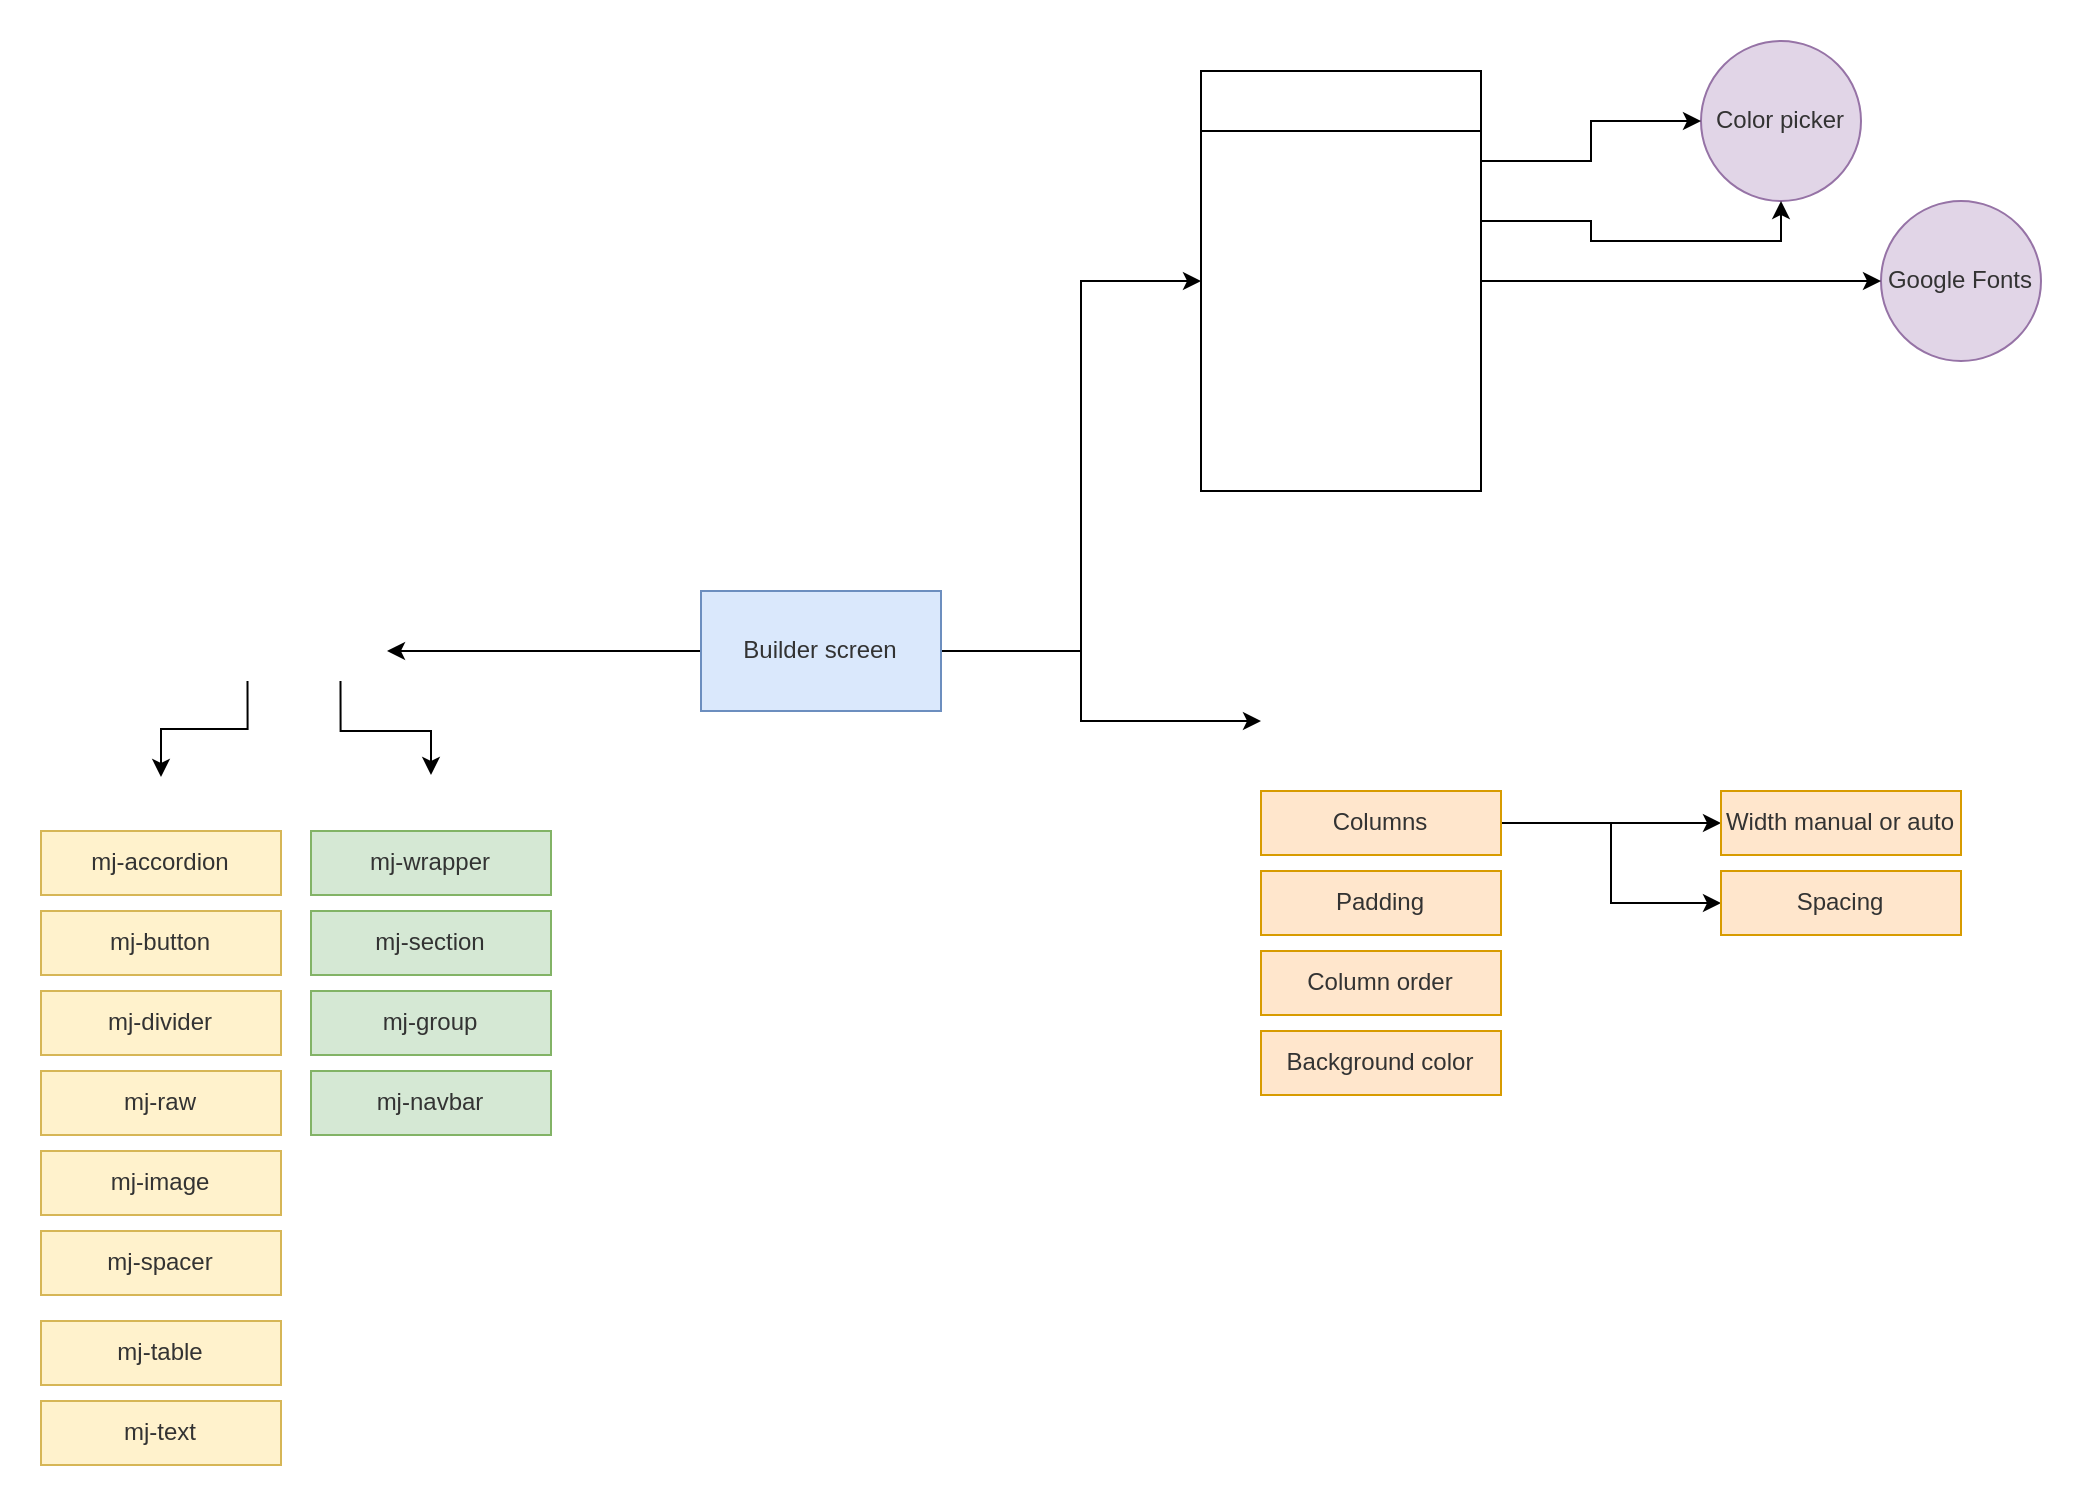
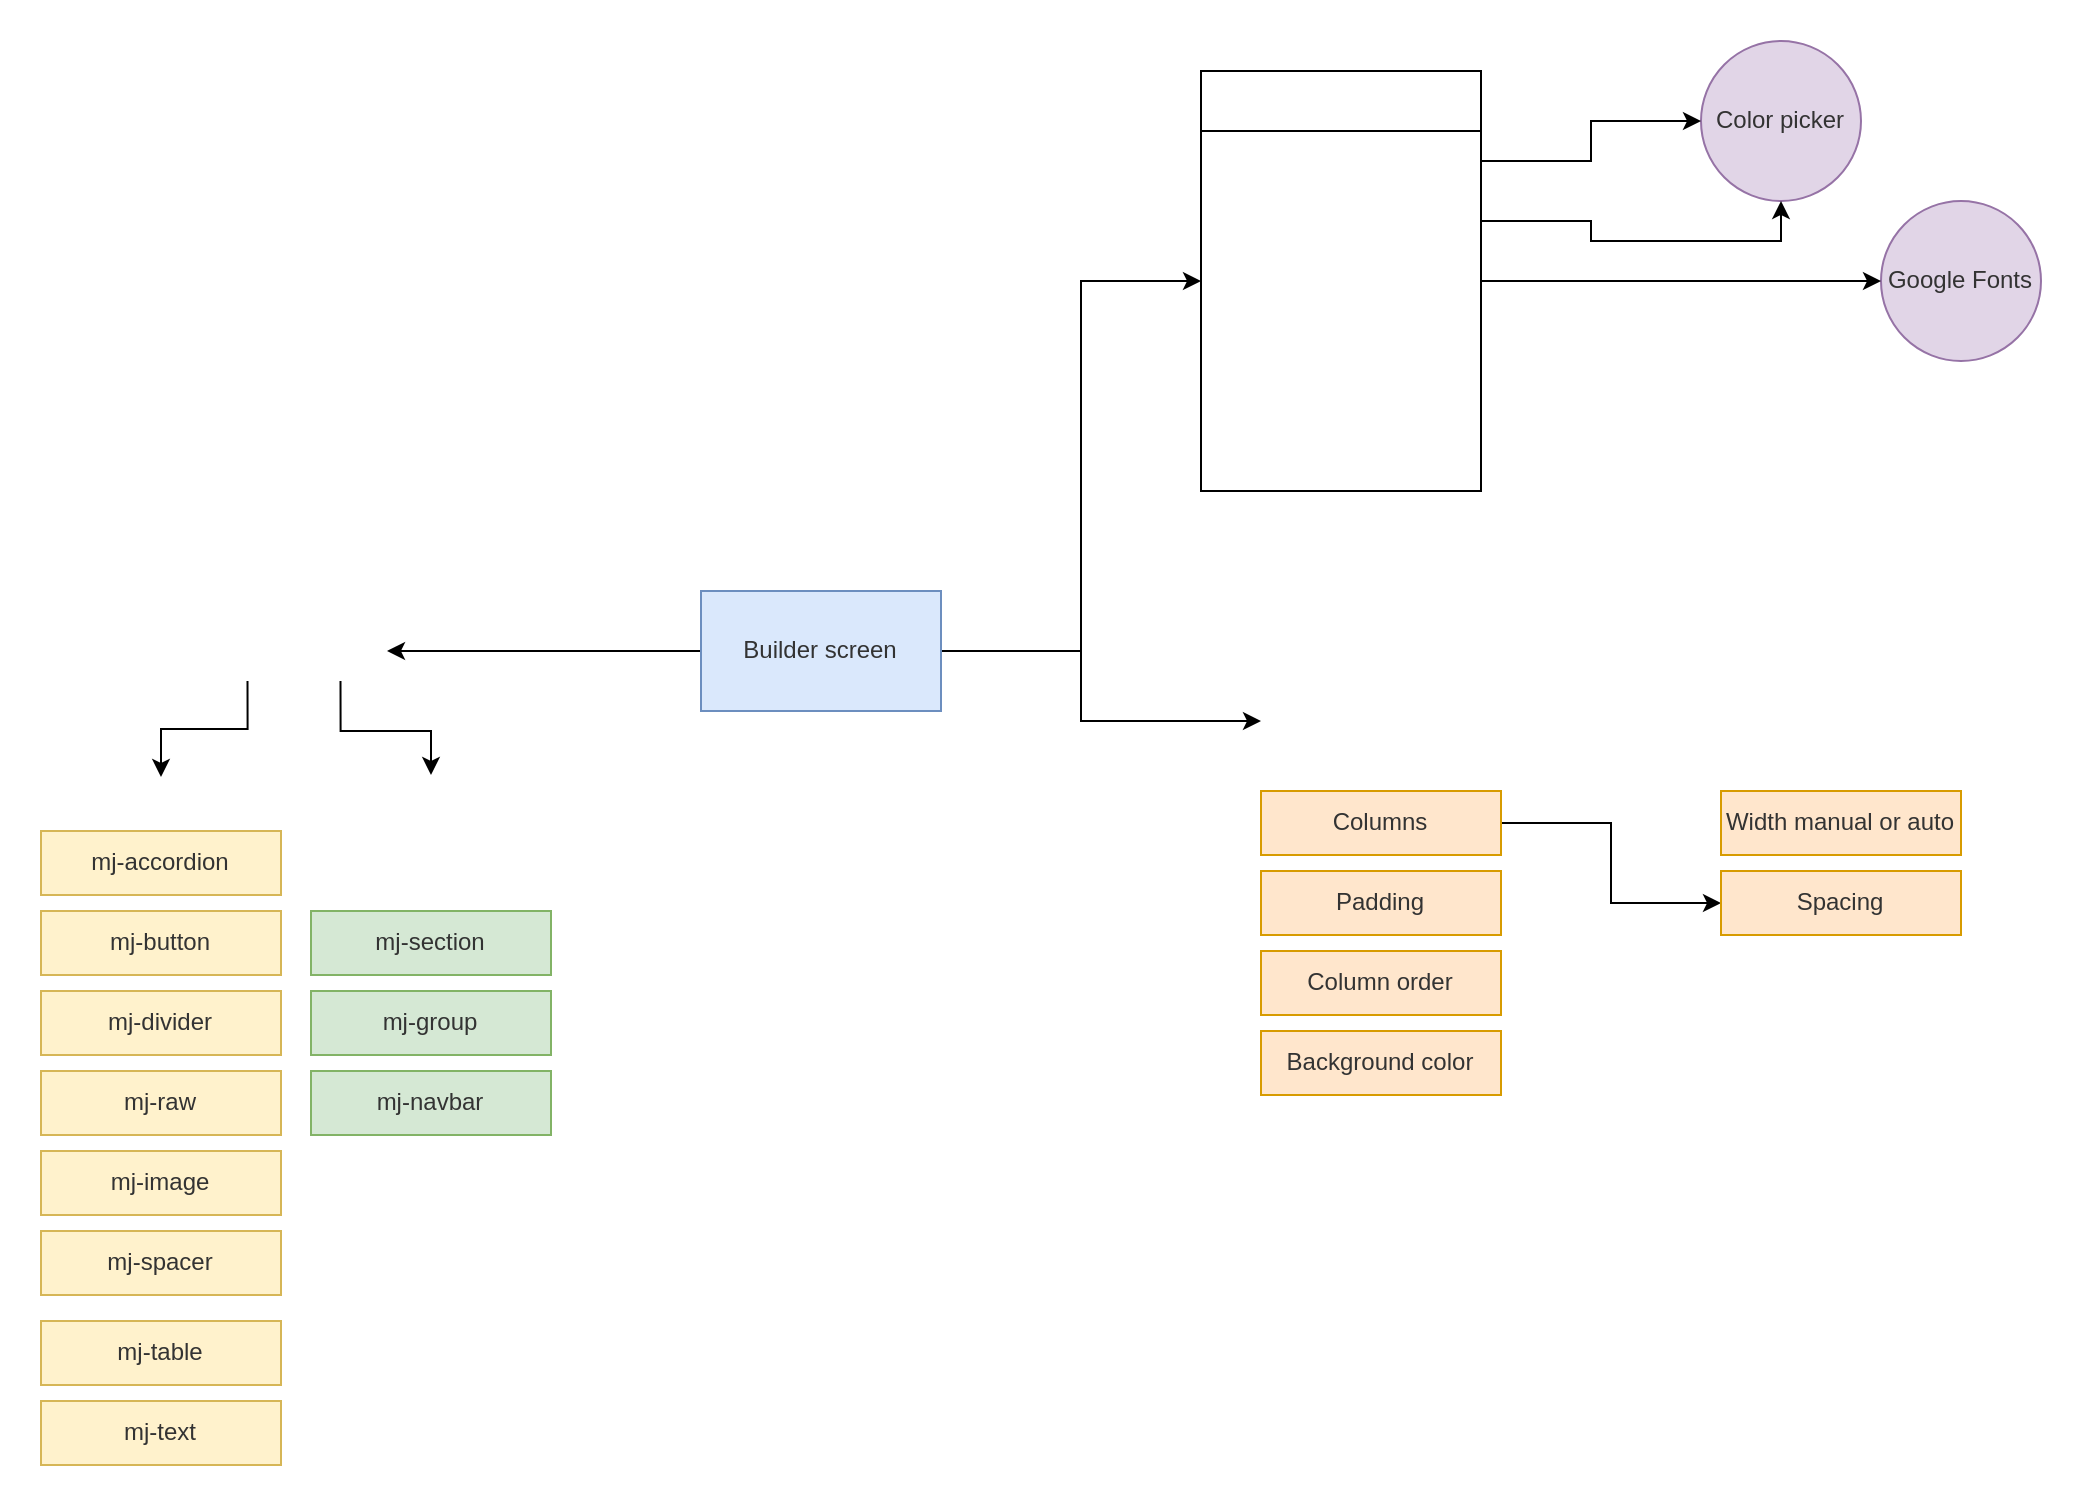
(1661, 823) -> none
(431, 863) -> none
